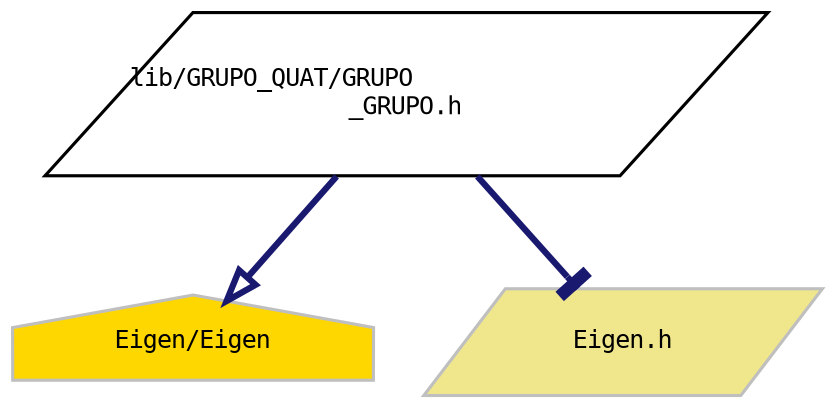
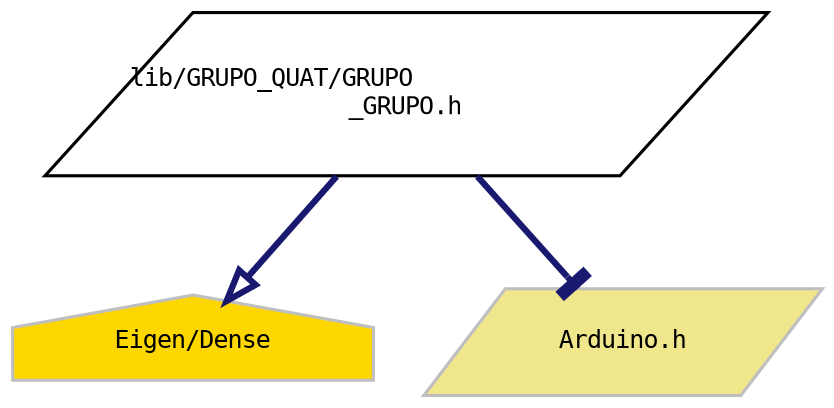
(193, 342) -> (193, 342)
(623, 342) -> (623, 342)
